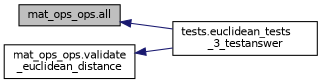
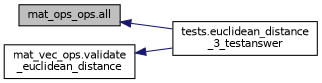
(245, 38) -> (245, 38)
(70, 62) -> (70, 62)
